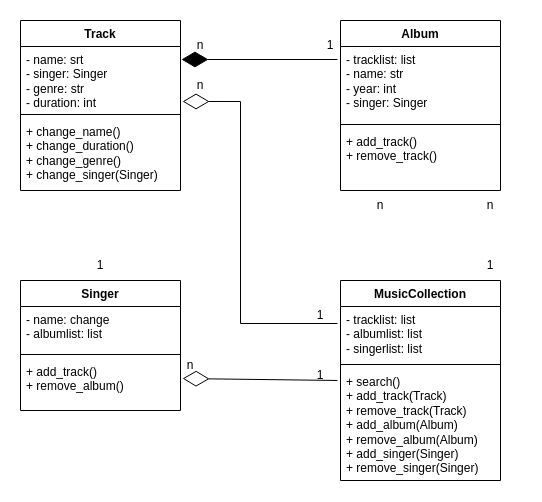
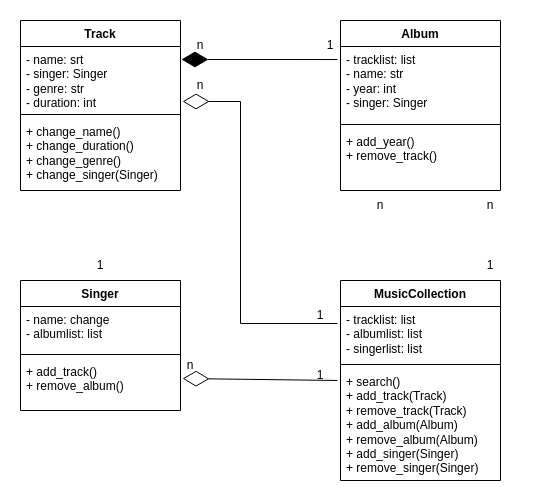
(399, 150) -> (399, 150)
